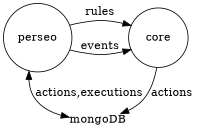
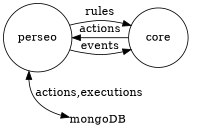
(148, 93) -> (104, 38)
